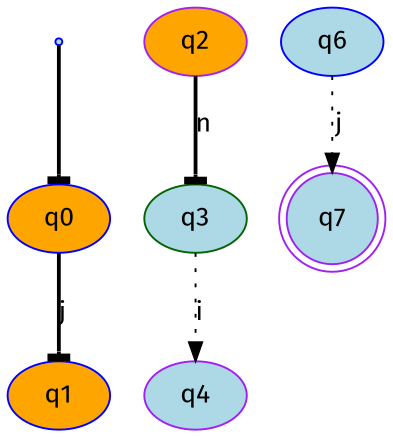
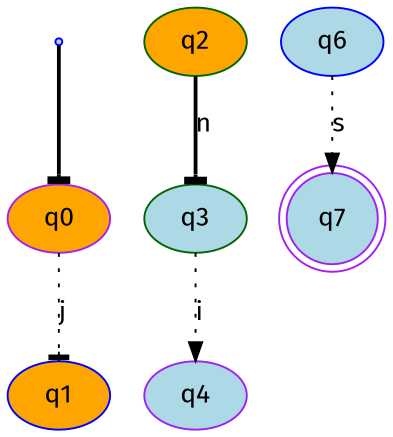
(196, 42) -> (196, 42)
(339, 124) -> (339, 124)
(59, 219) -> (59, 219)
(59, 302) -> (59, 302)
